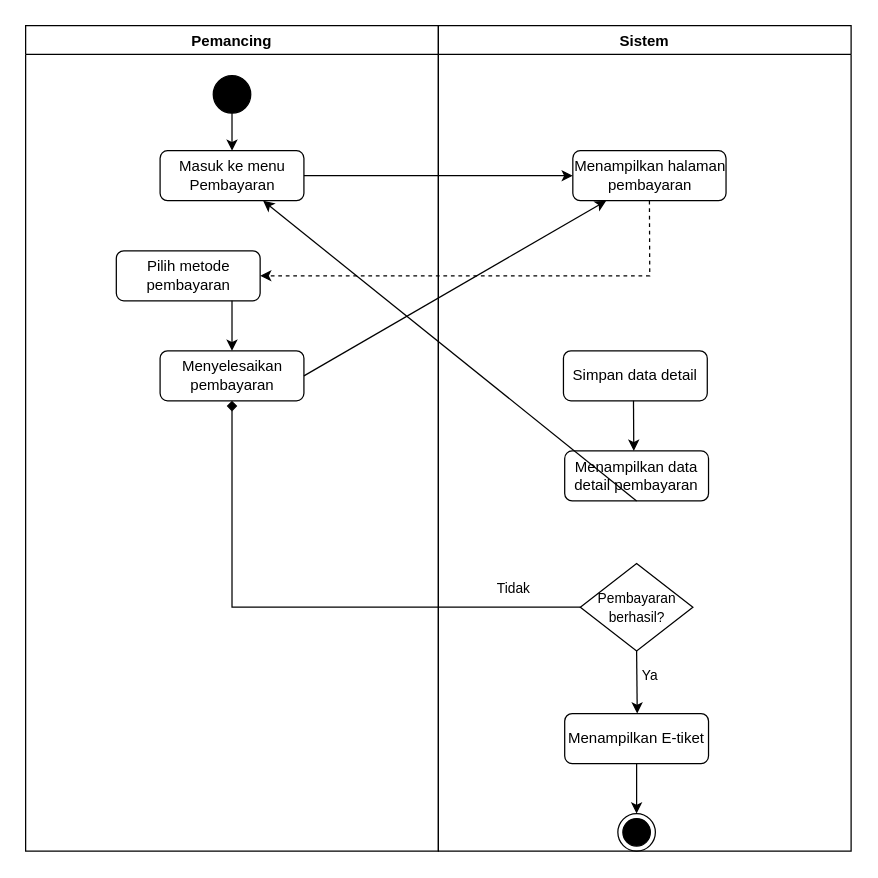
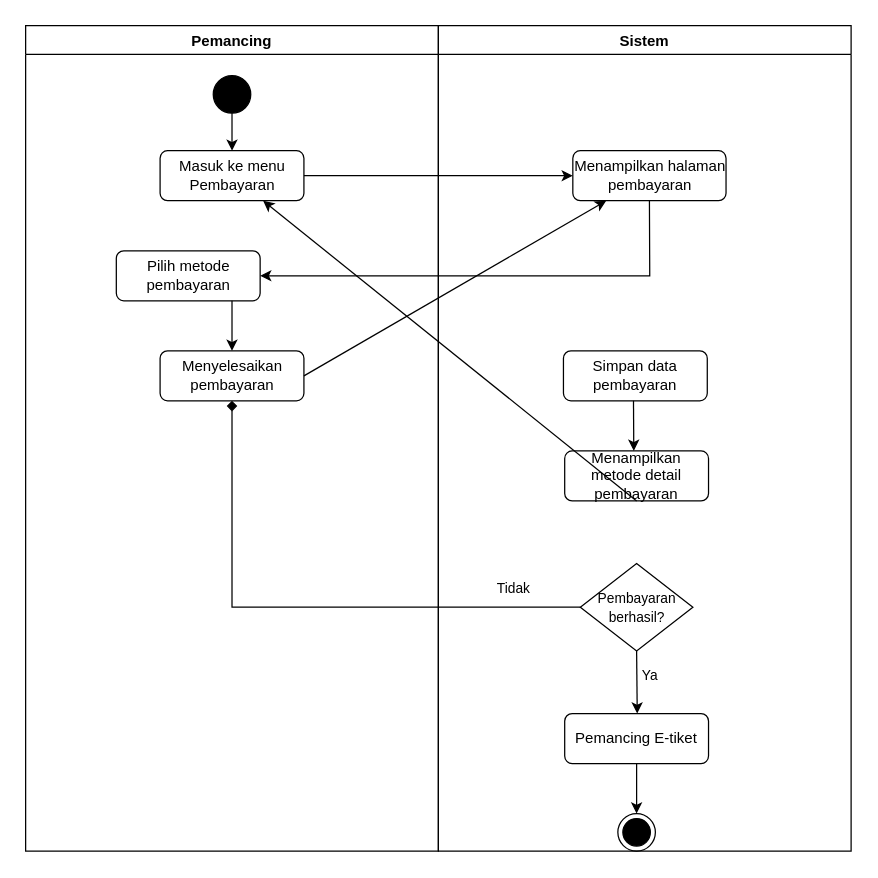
(601, 276) -> (601, 276)
(635, 376) -> (635, 376)
(636, 476) -> (636, 476)
(636, 738) -> (636, 738)
